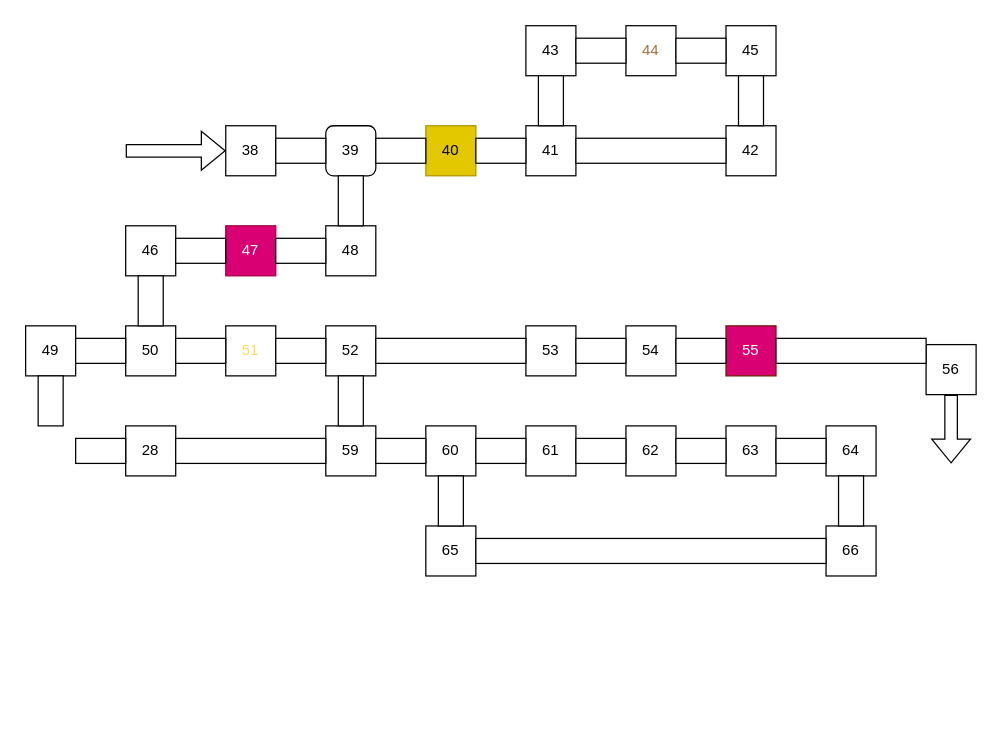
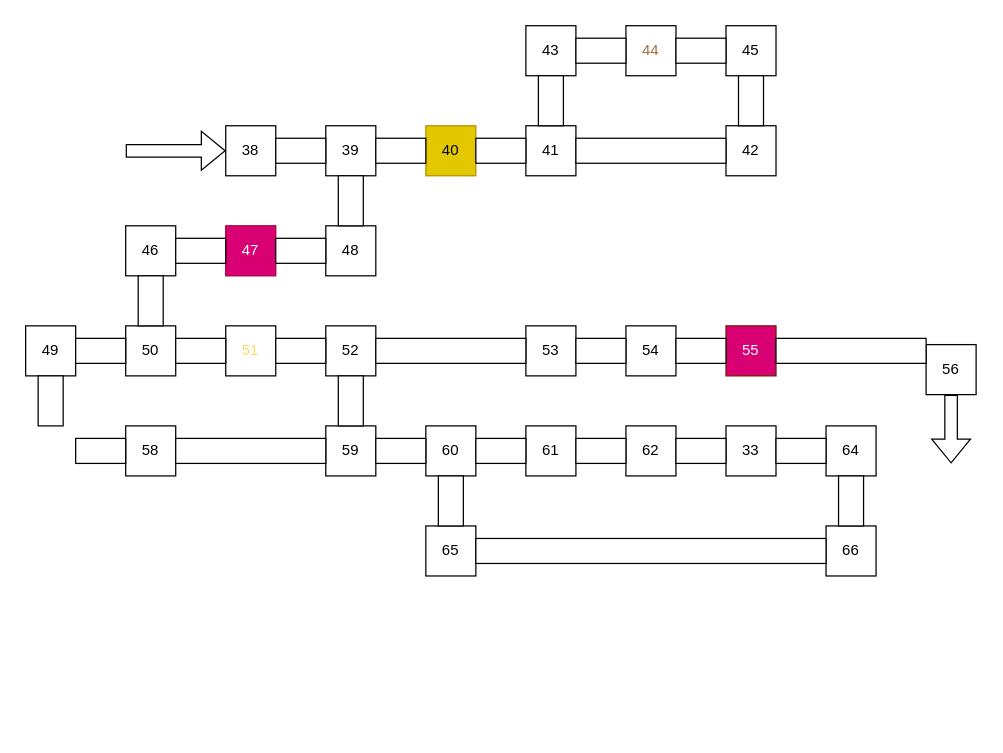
(351, 151) -> (351, 151)
(151, 451) -> (151, 451)
(751, 451) -> (751, 451)
